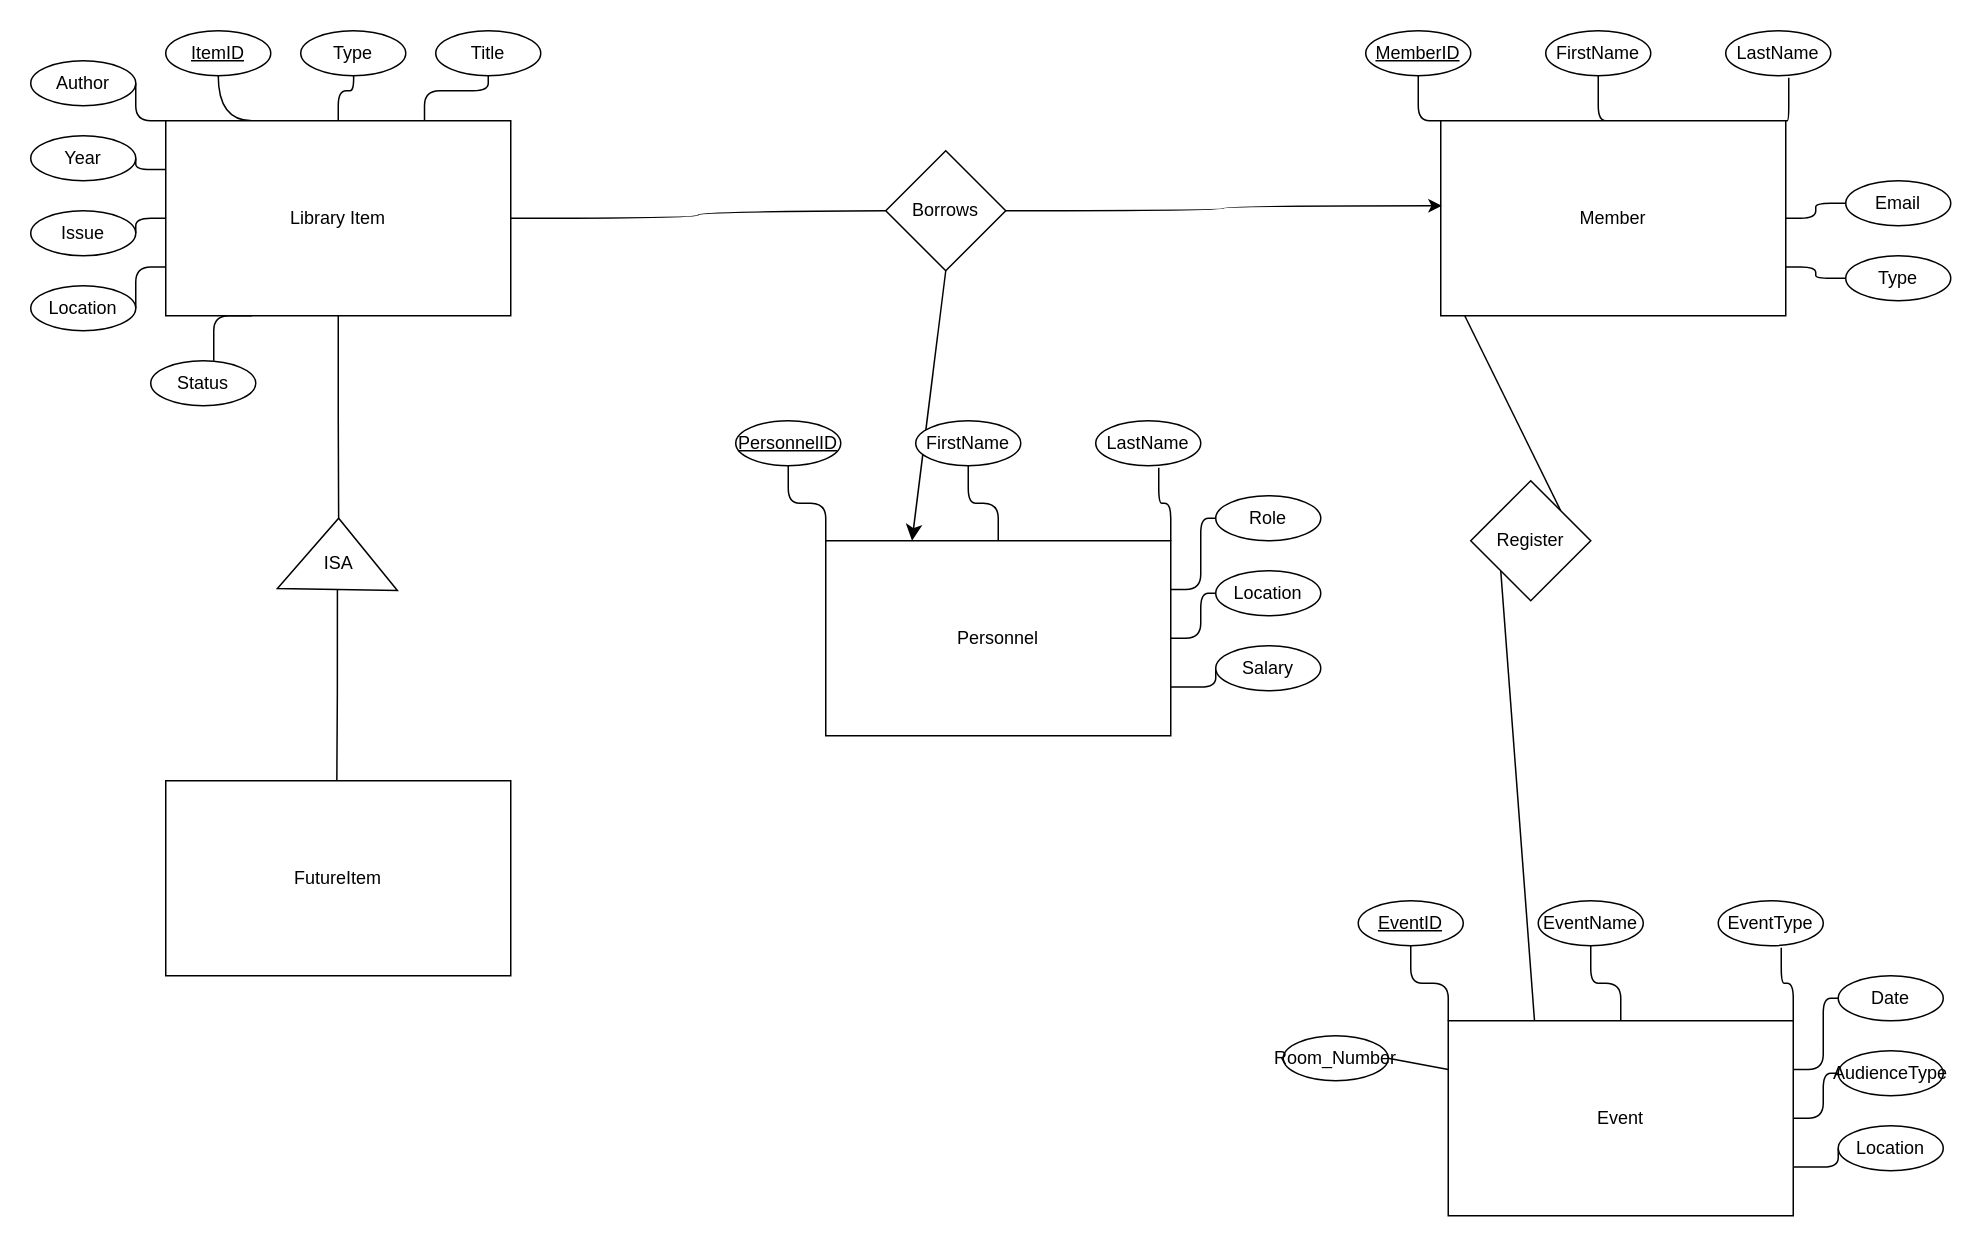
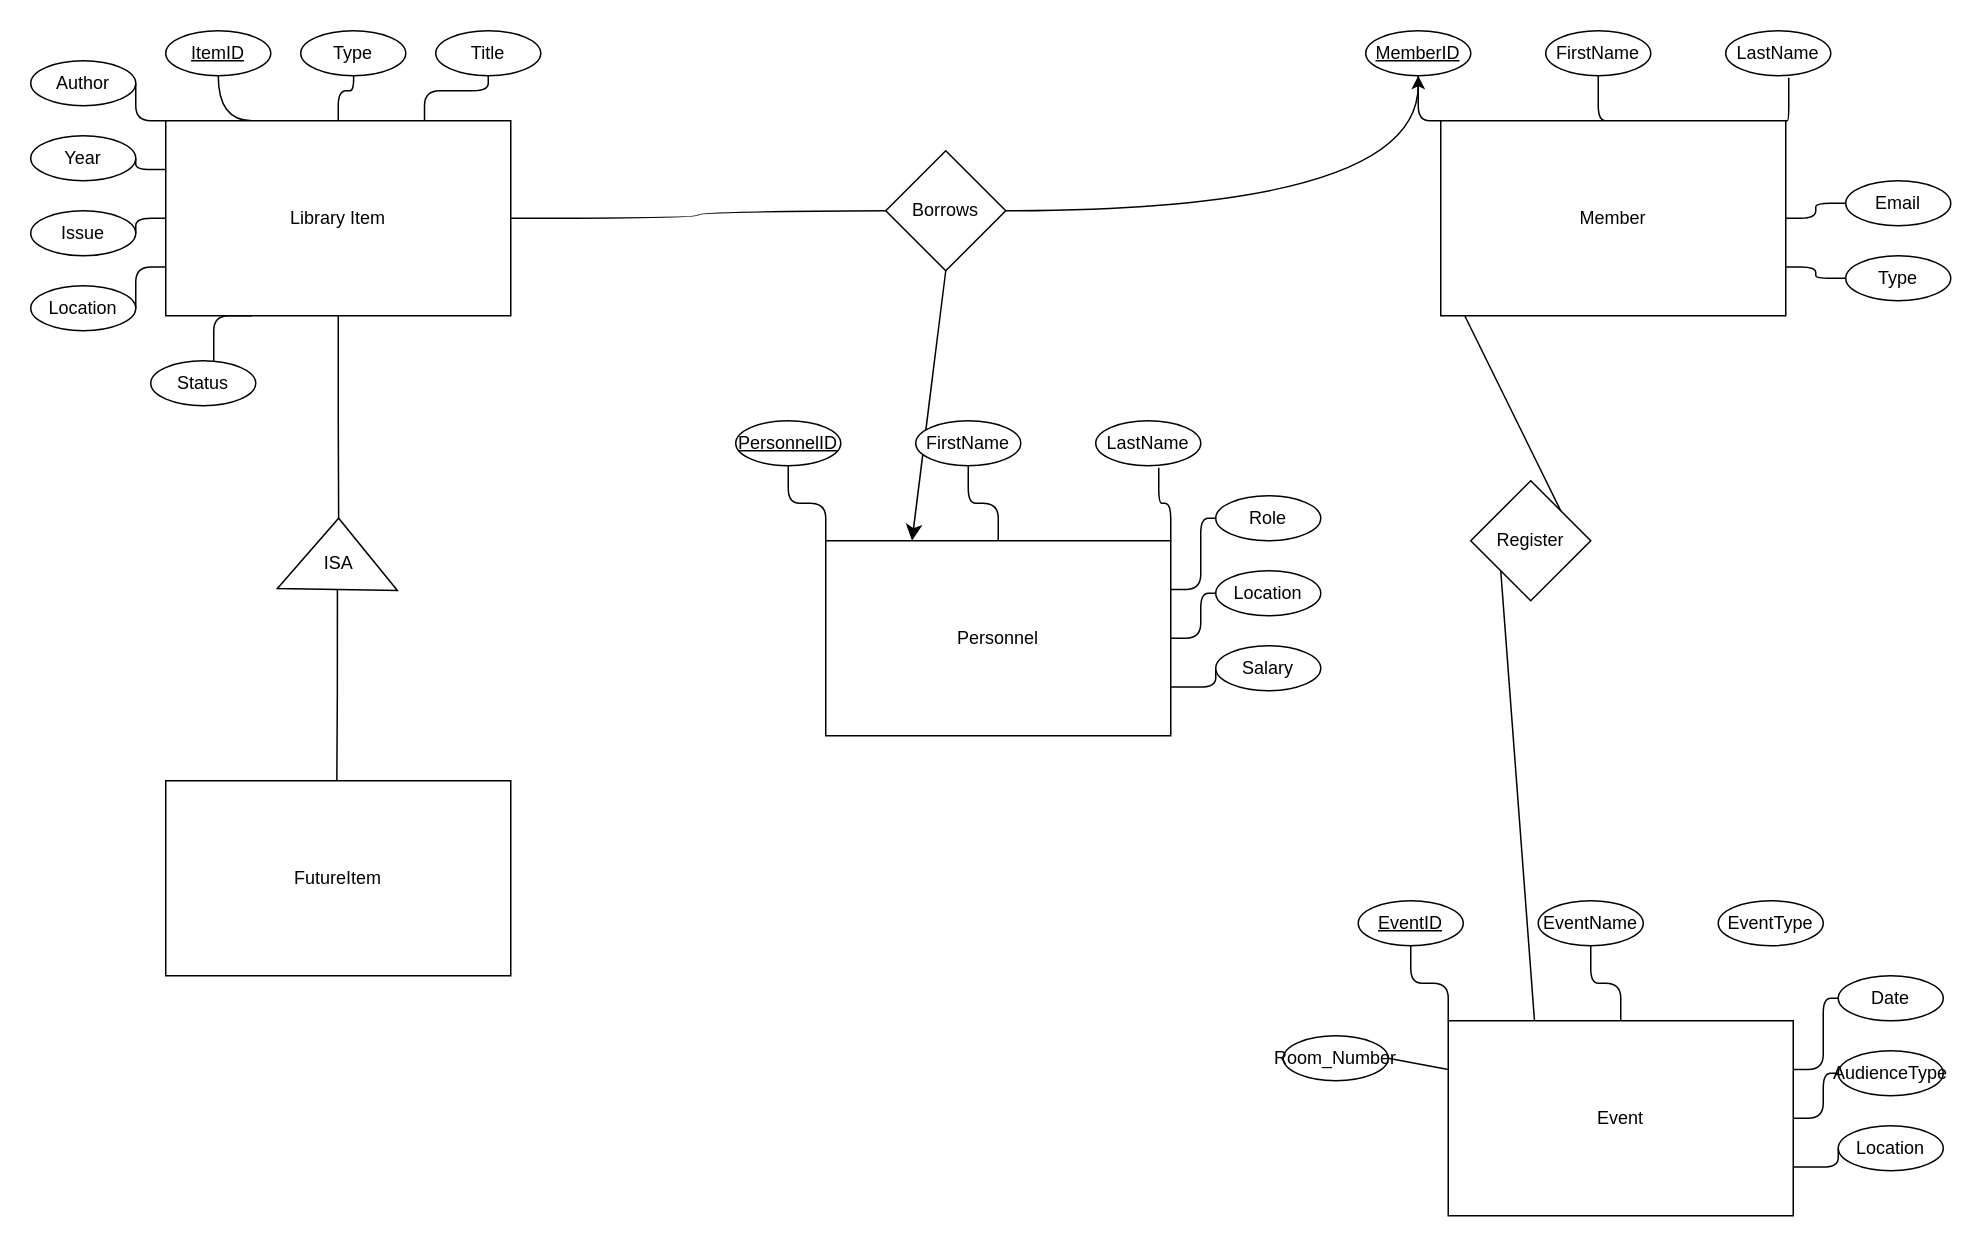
(1243, 207) -> (1249, 194)
(1787, 983) -> none
